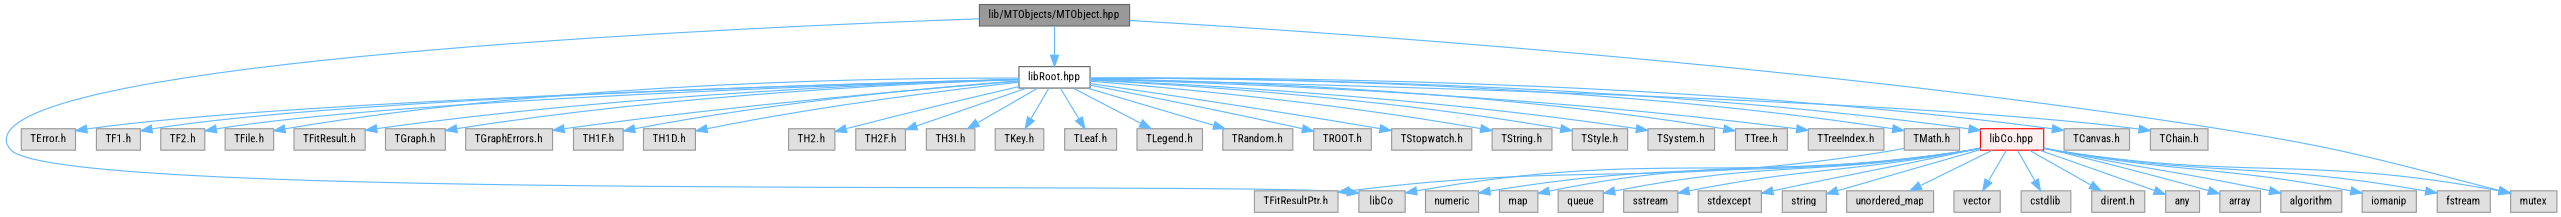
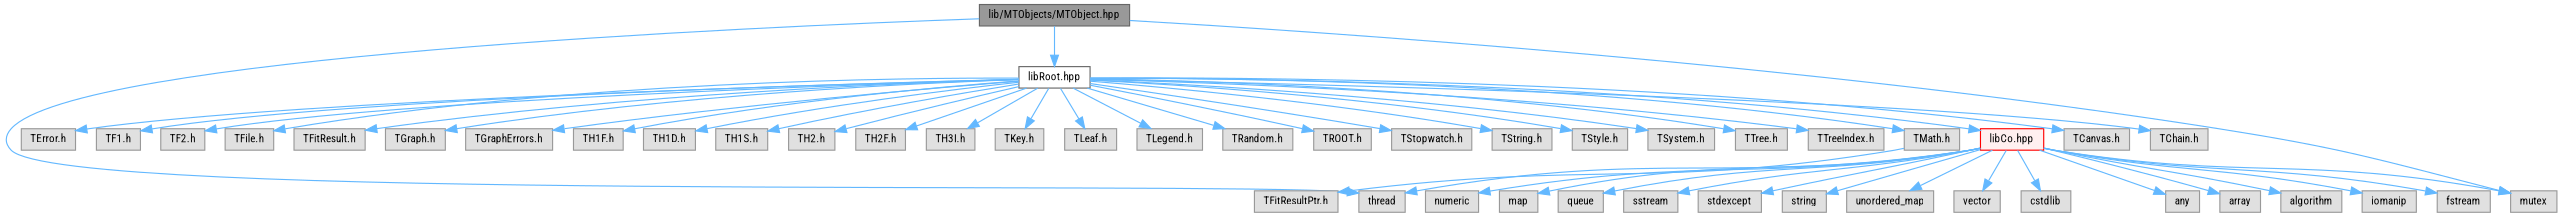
none -> (742, 139)
(1382, 202) -> (1382, 202)
(2118, 202) -> none
